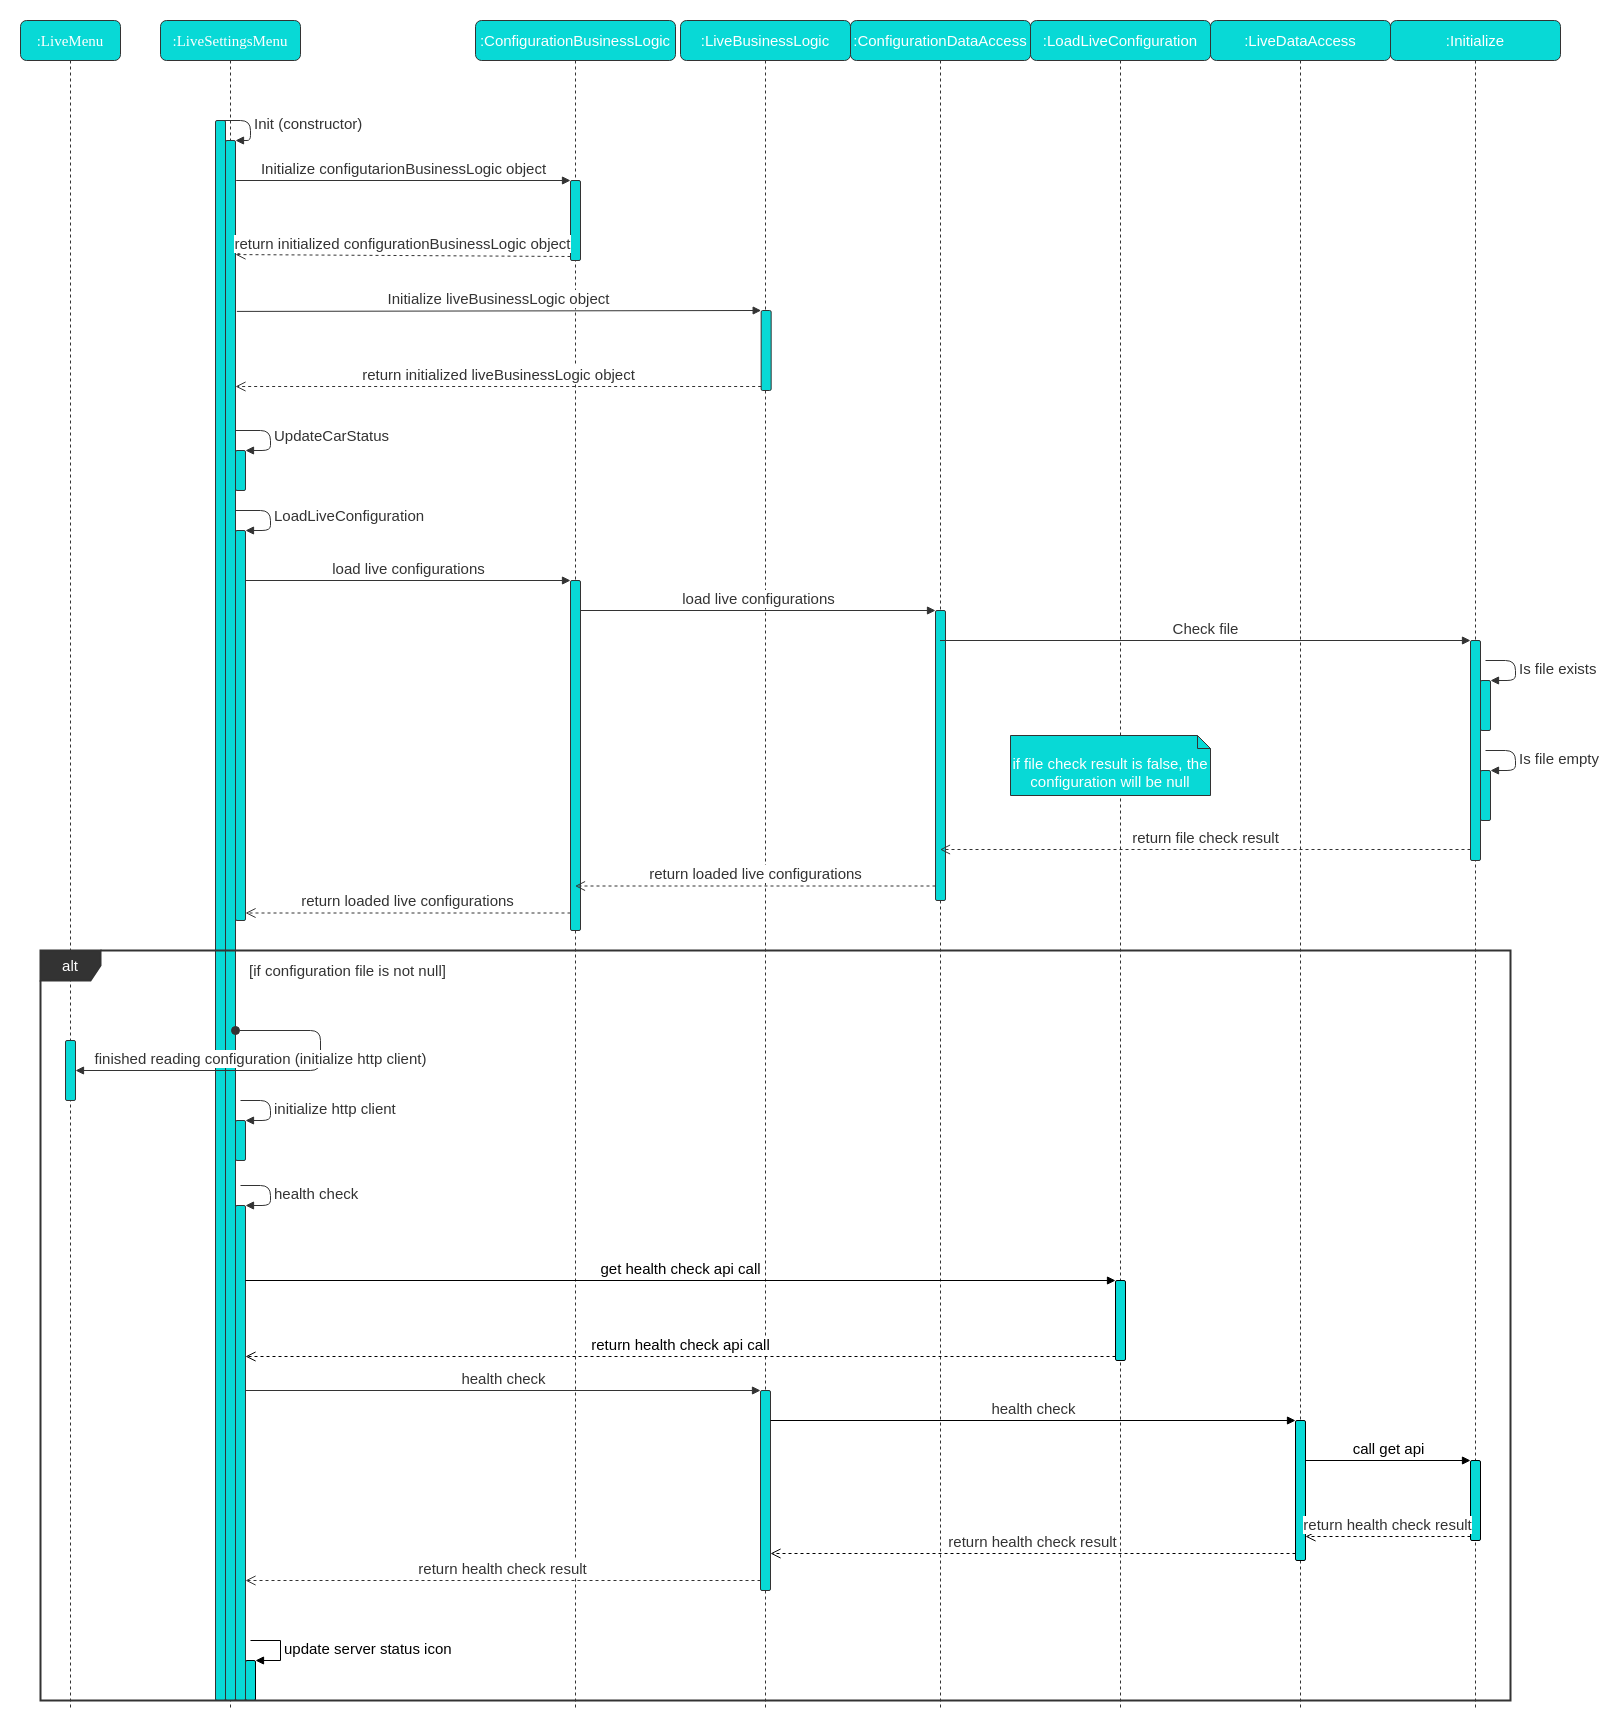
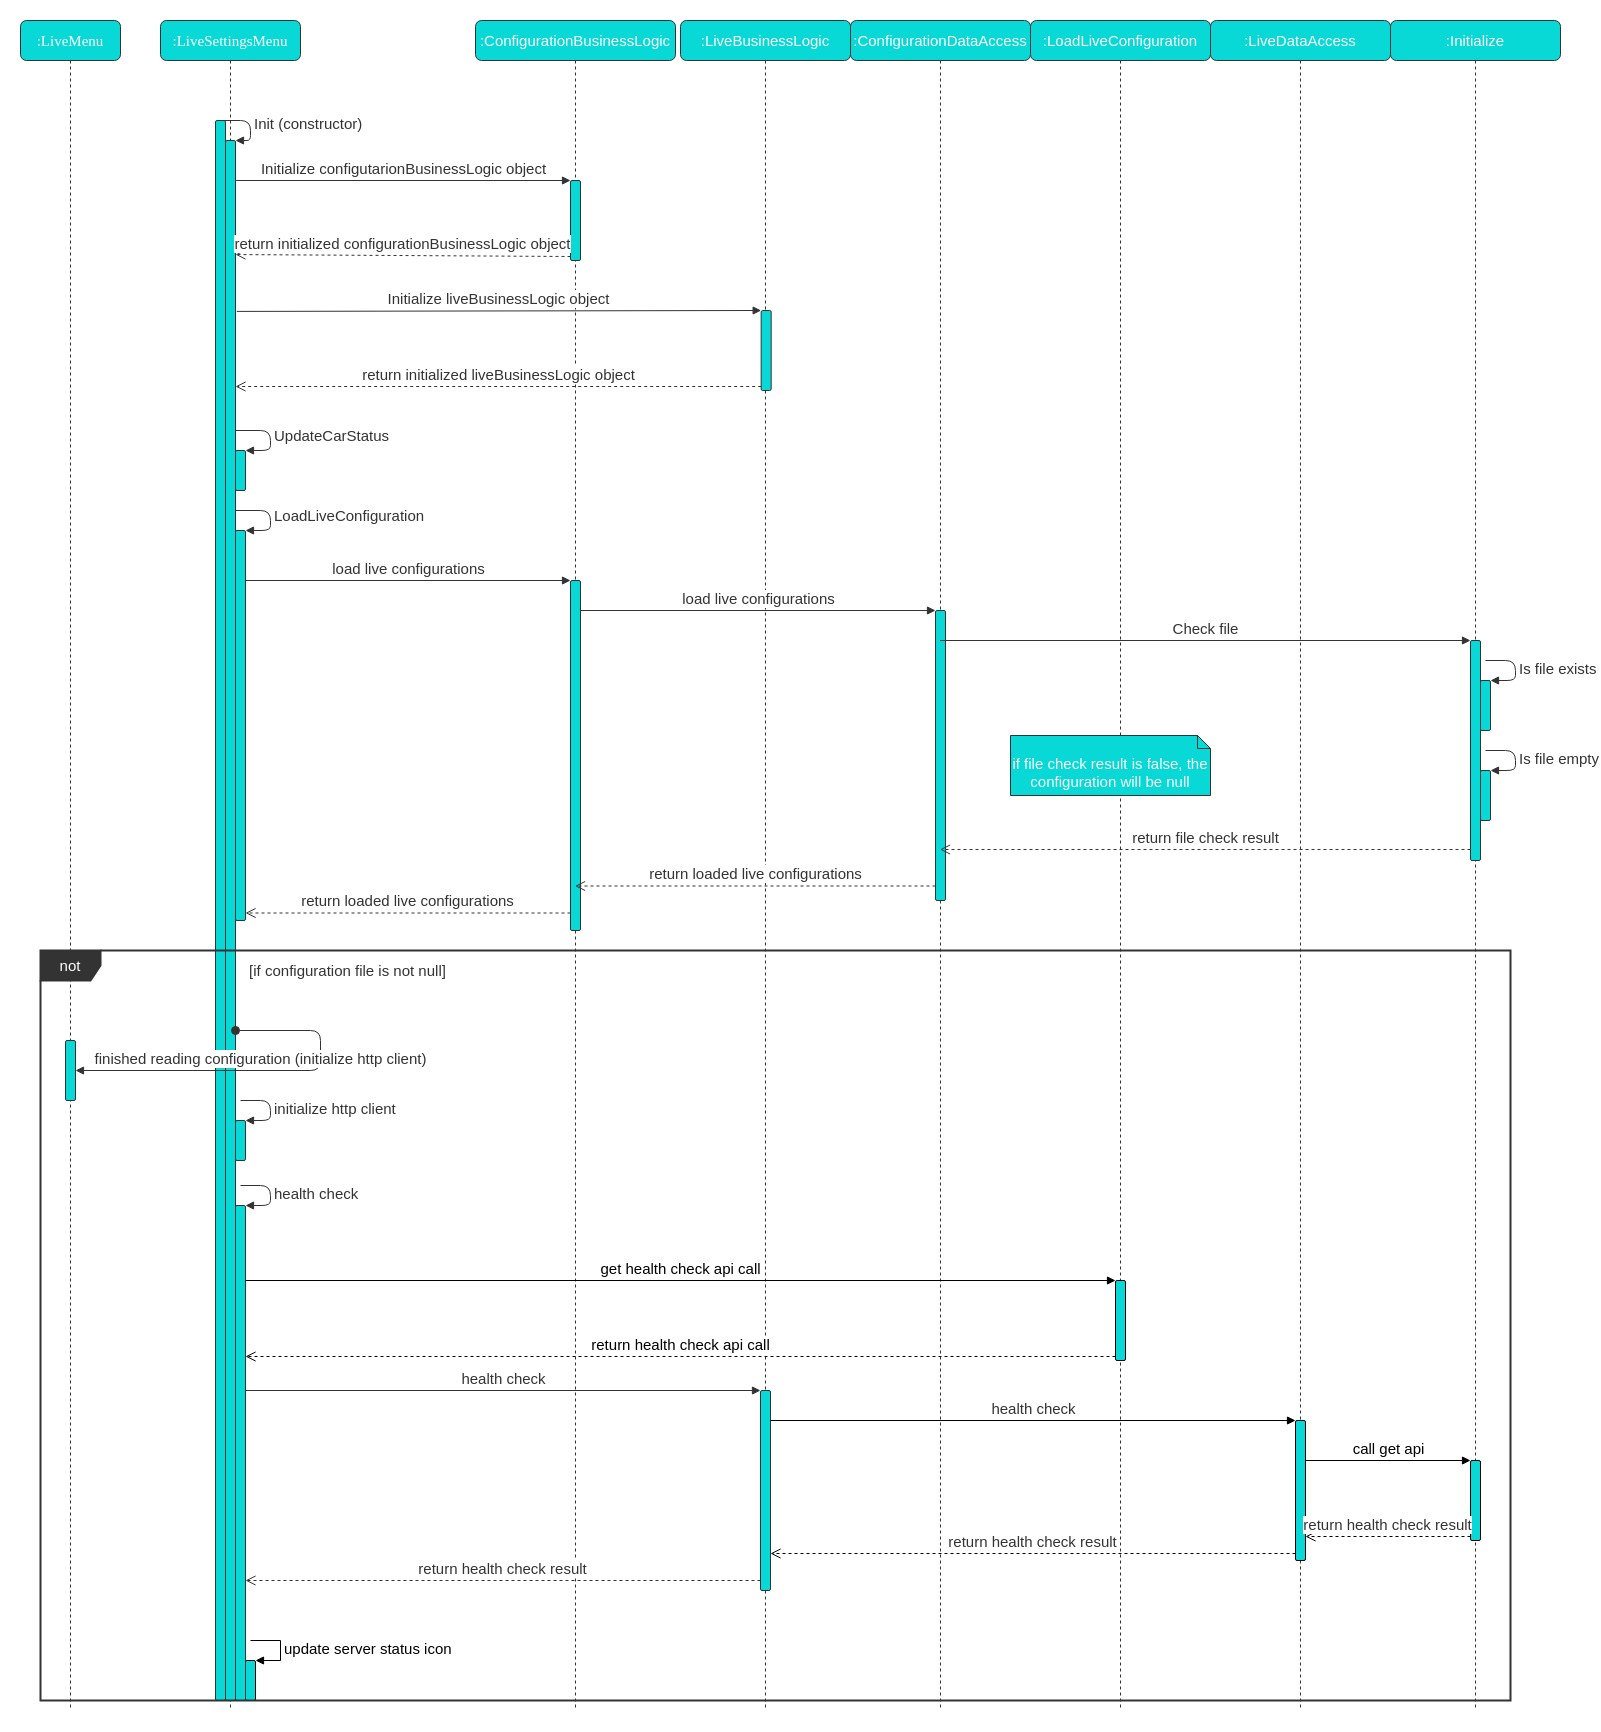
(71, 966) -> (71, 966)
